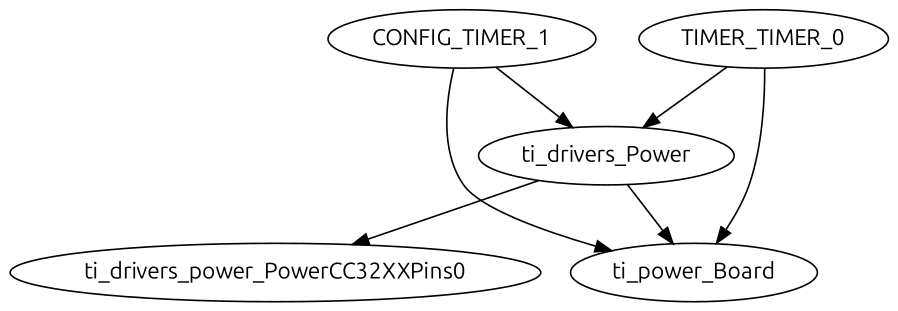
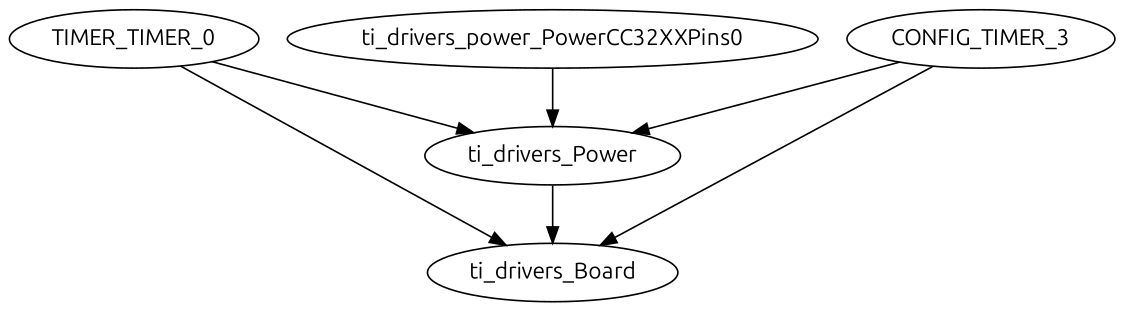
(462, 39) -> (981, 39)
(453, 210) -> (553, 89)
(694, 273) -> (553, 273)
